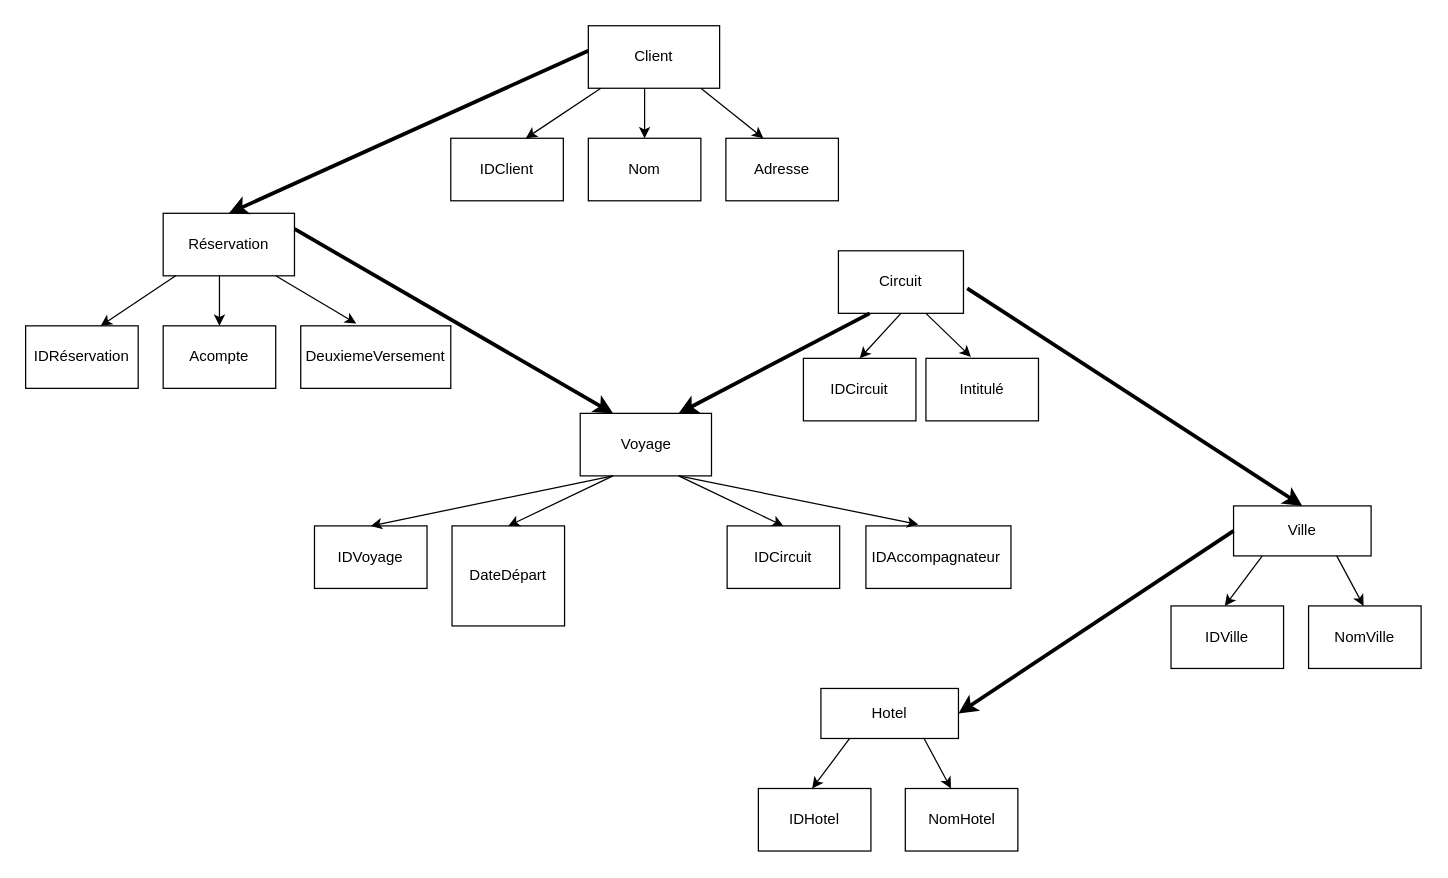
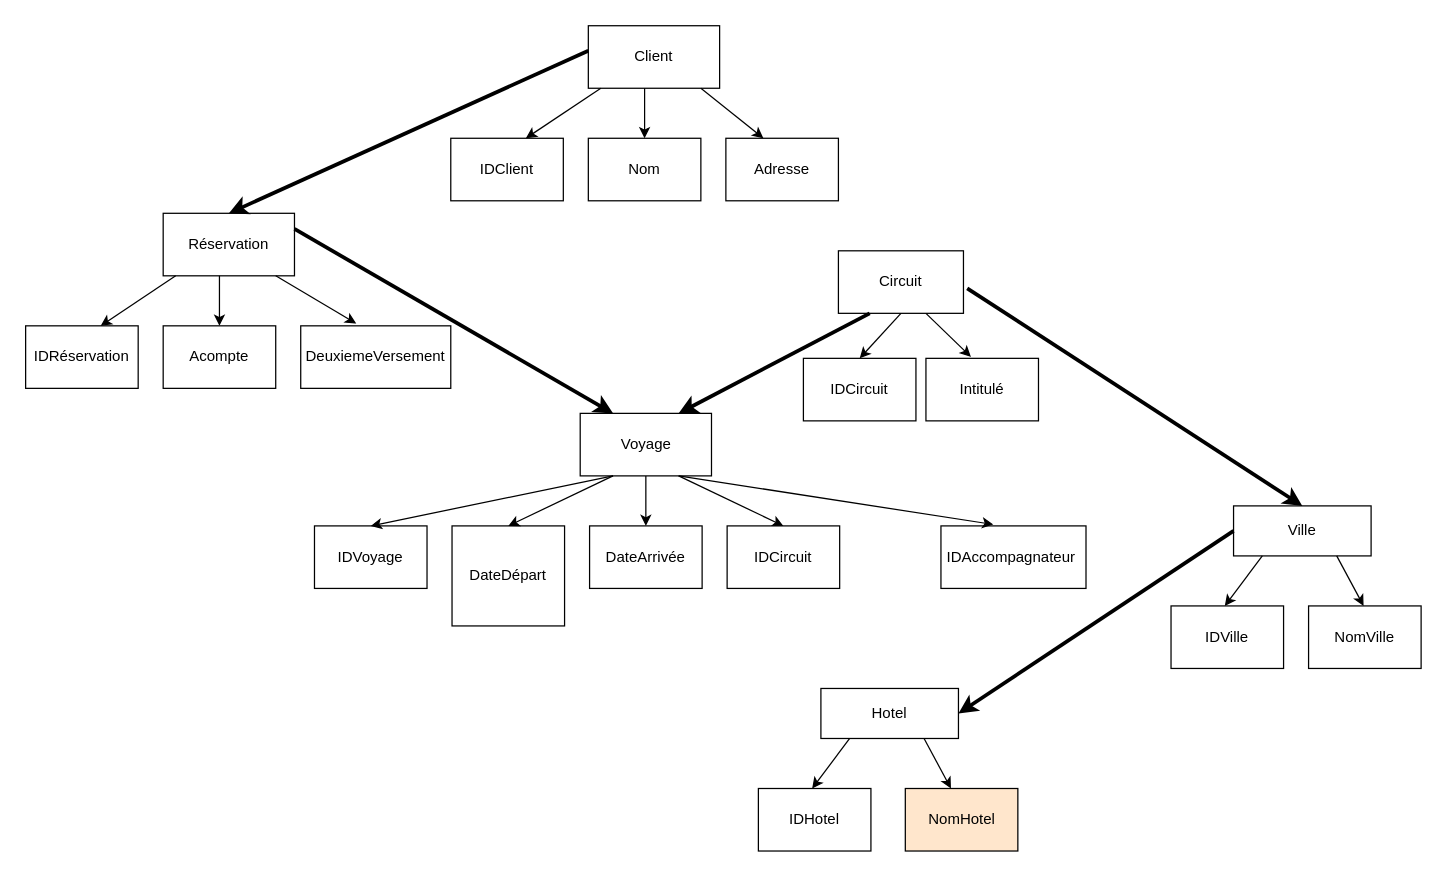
none -> (646, 497)
none -> (646, 557)
(938, 557) -> (1013, 557)
(961, 819) -> (961, 819)
